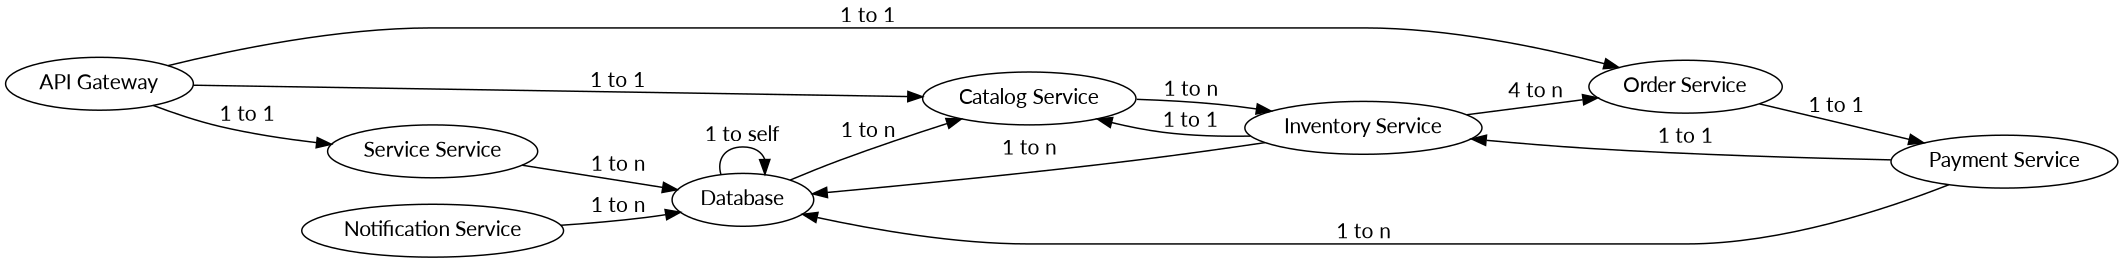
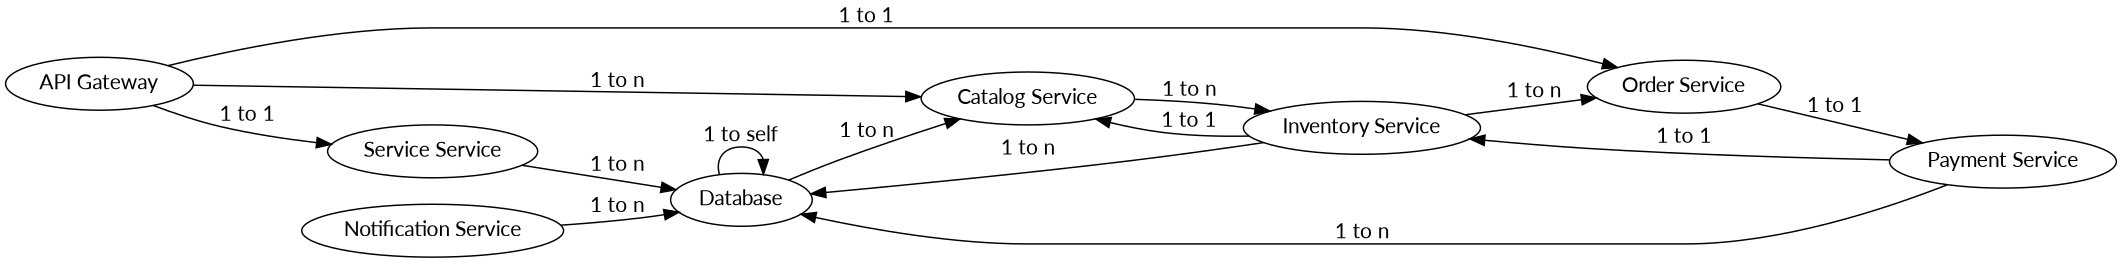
(618, 82) -> (617, 82)
(1535, 92) -> (1534, 92)
